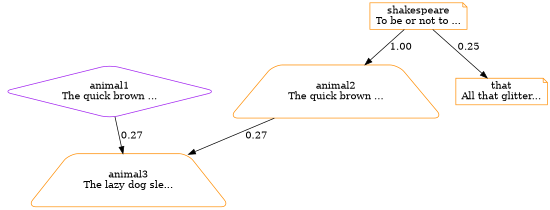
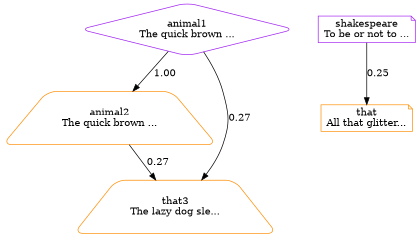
(418, 16) -> (367, 29)
(387, 45) -> (153, 69)
(129, 180) -> (175, 207)
